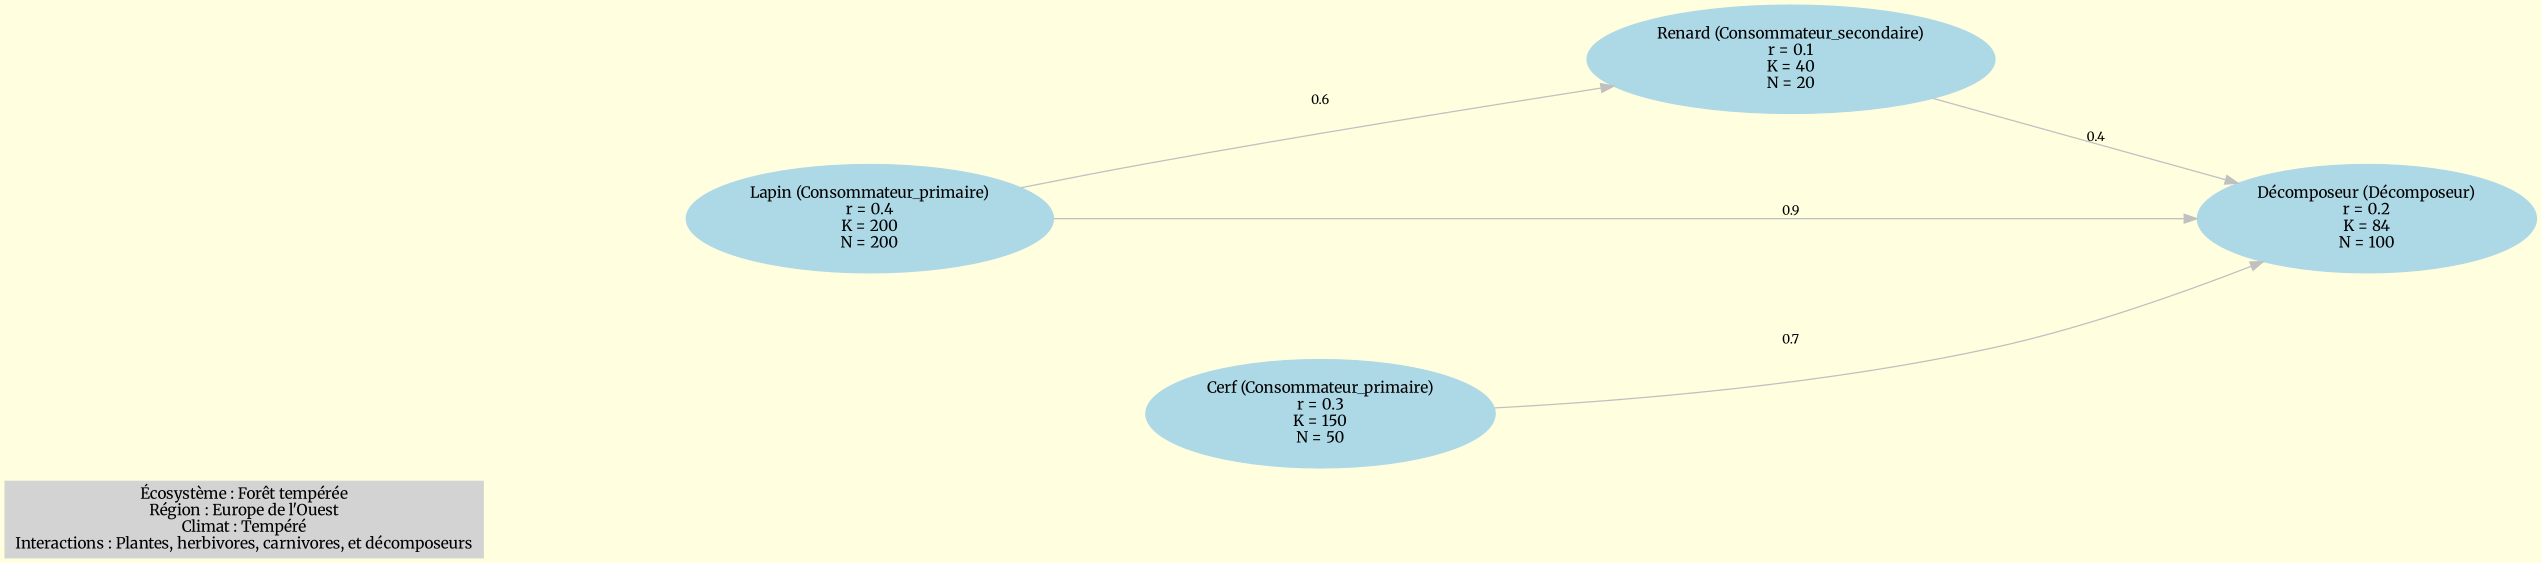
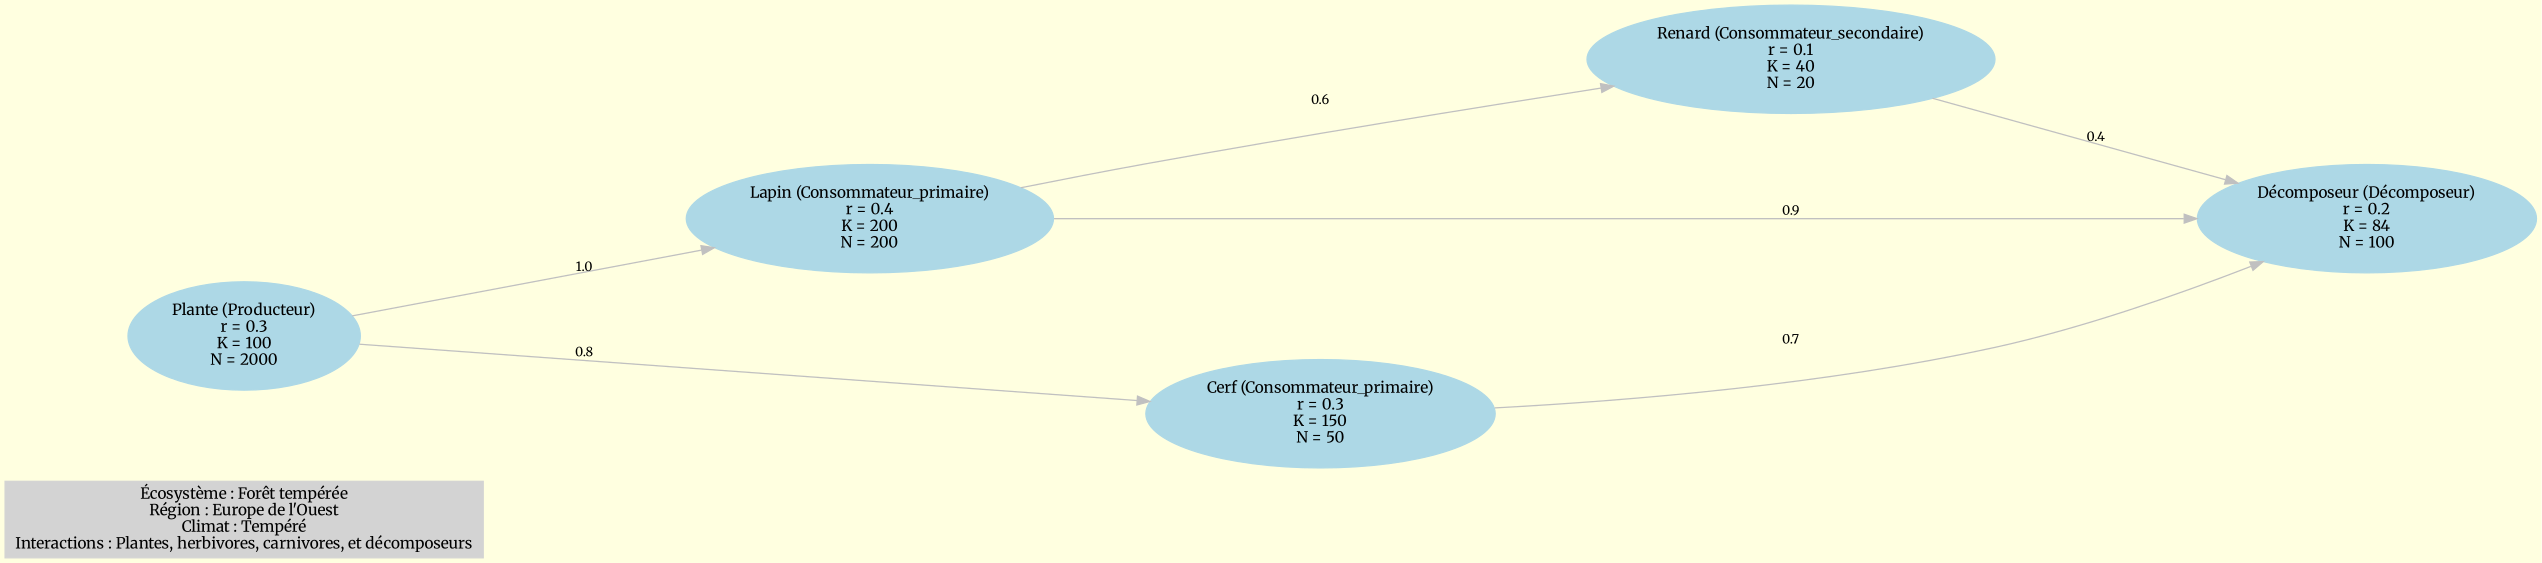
none -> (244, 336)
